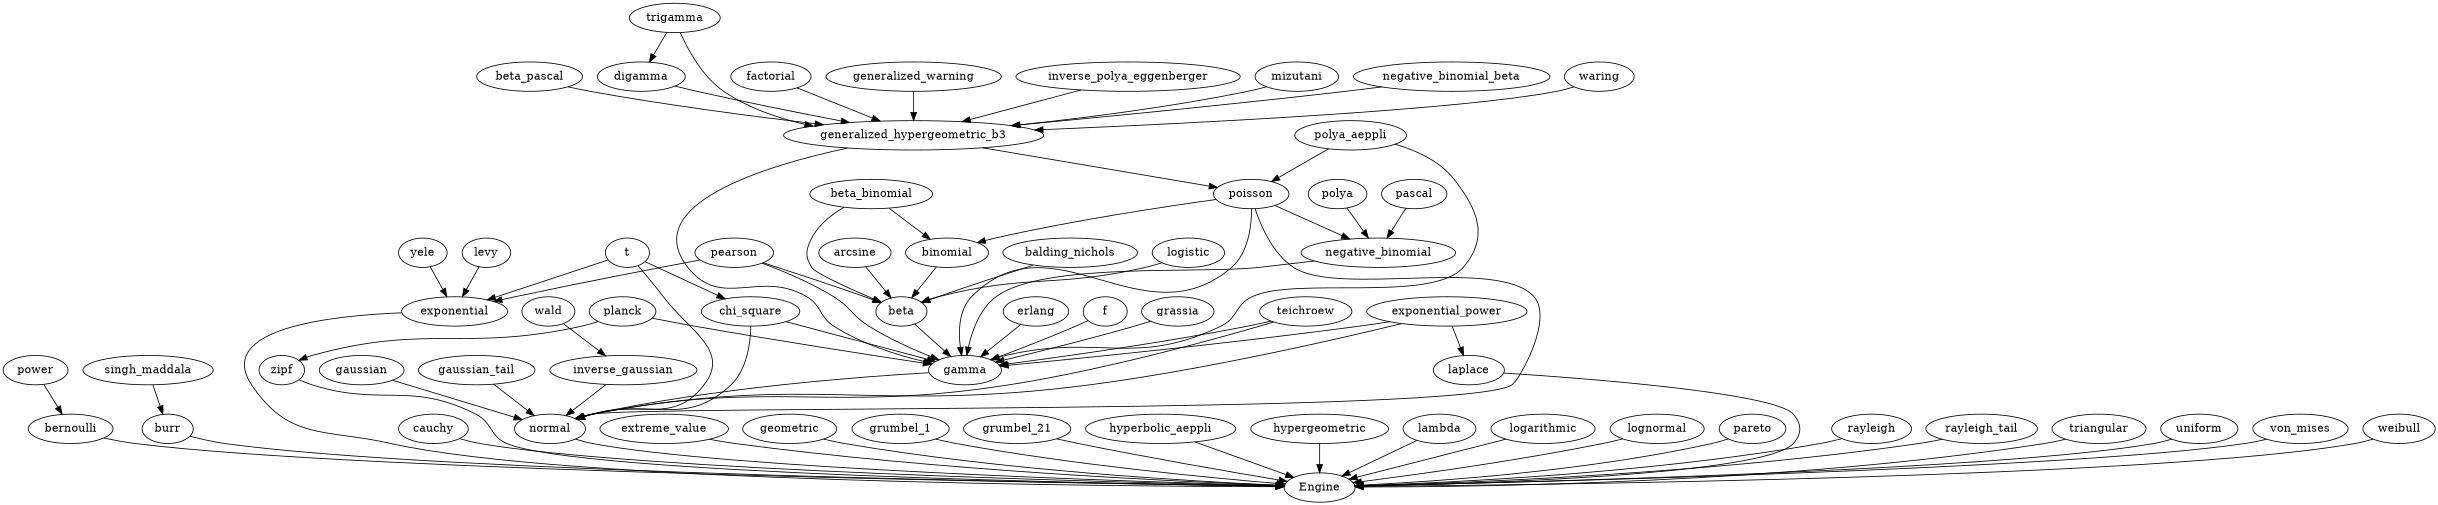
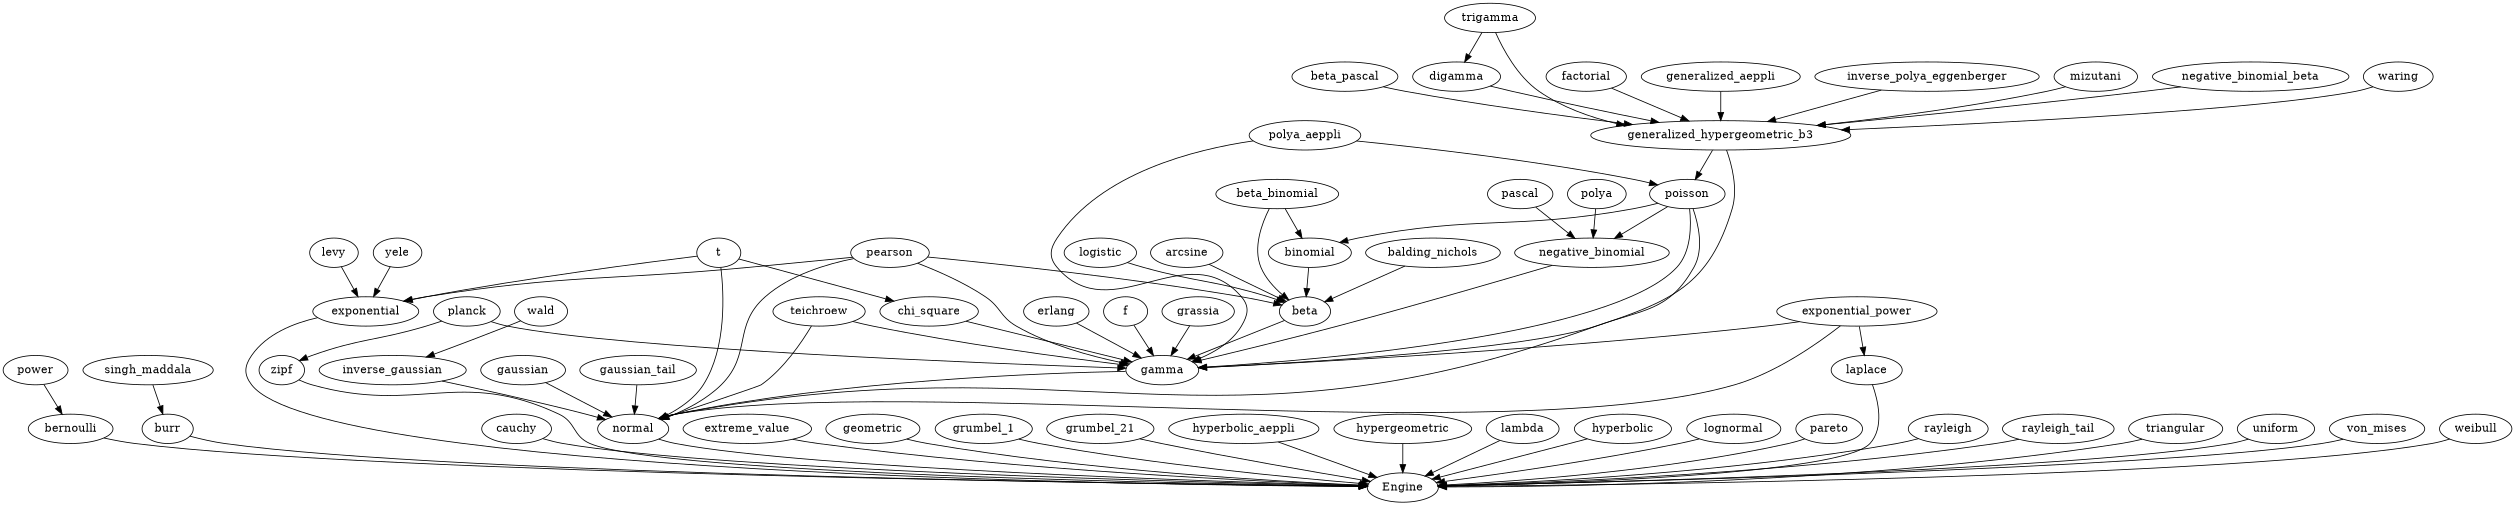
(914, 77) -> (1721, 77)
(697, 406) -> (747, 323)
(1543, 429) -> (1623, 429)
